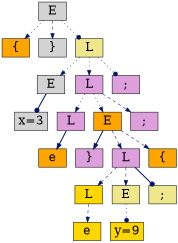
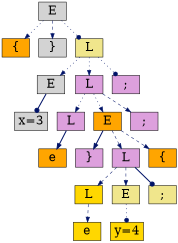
(127, 231) -> (127, 231)
